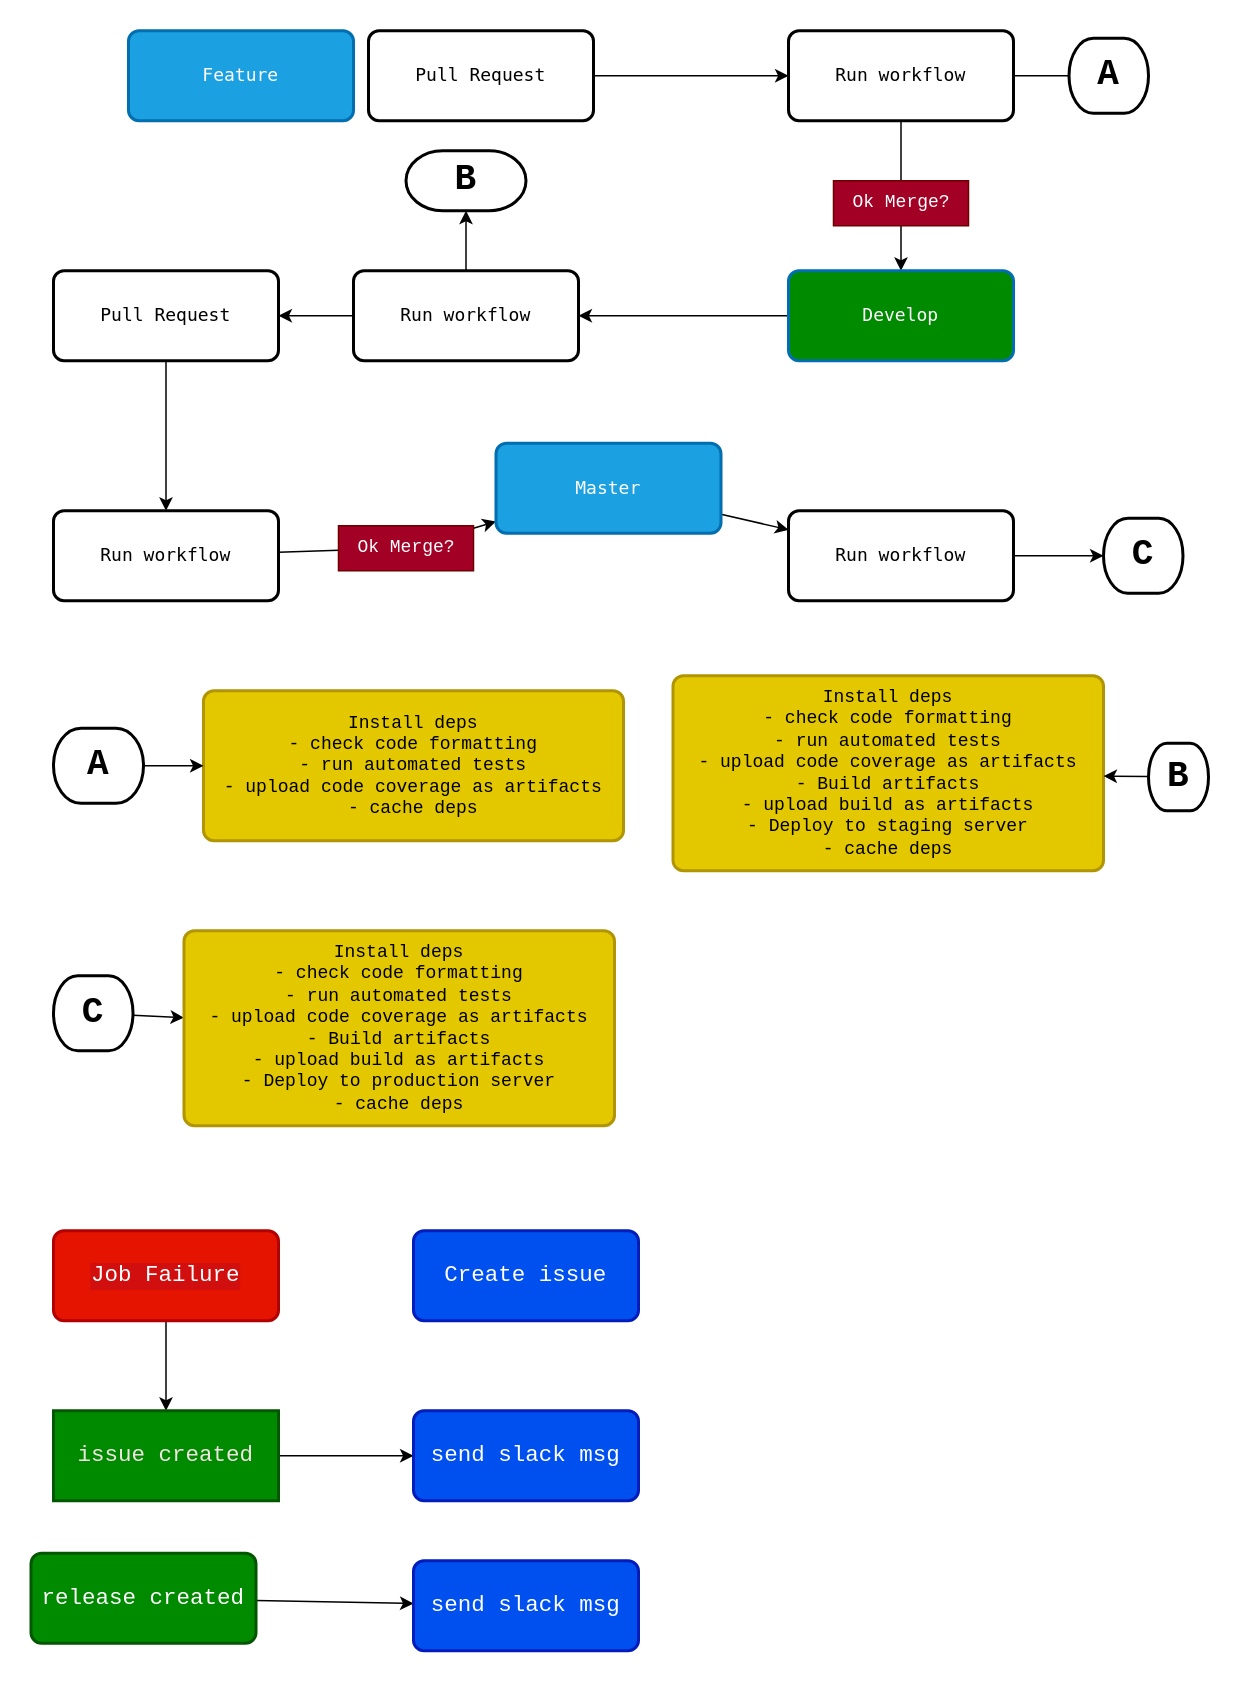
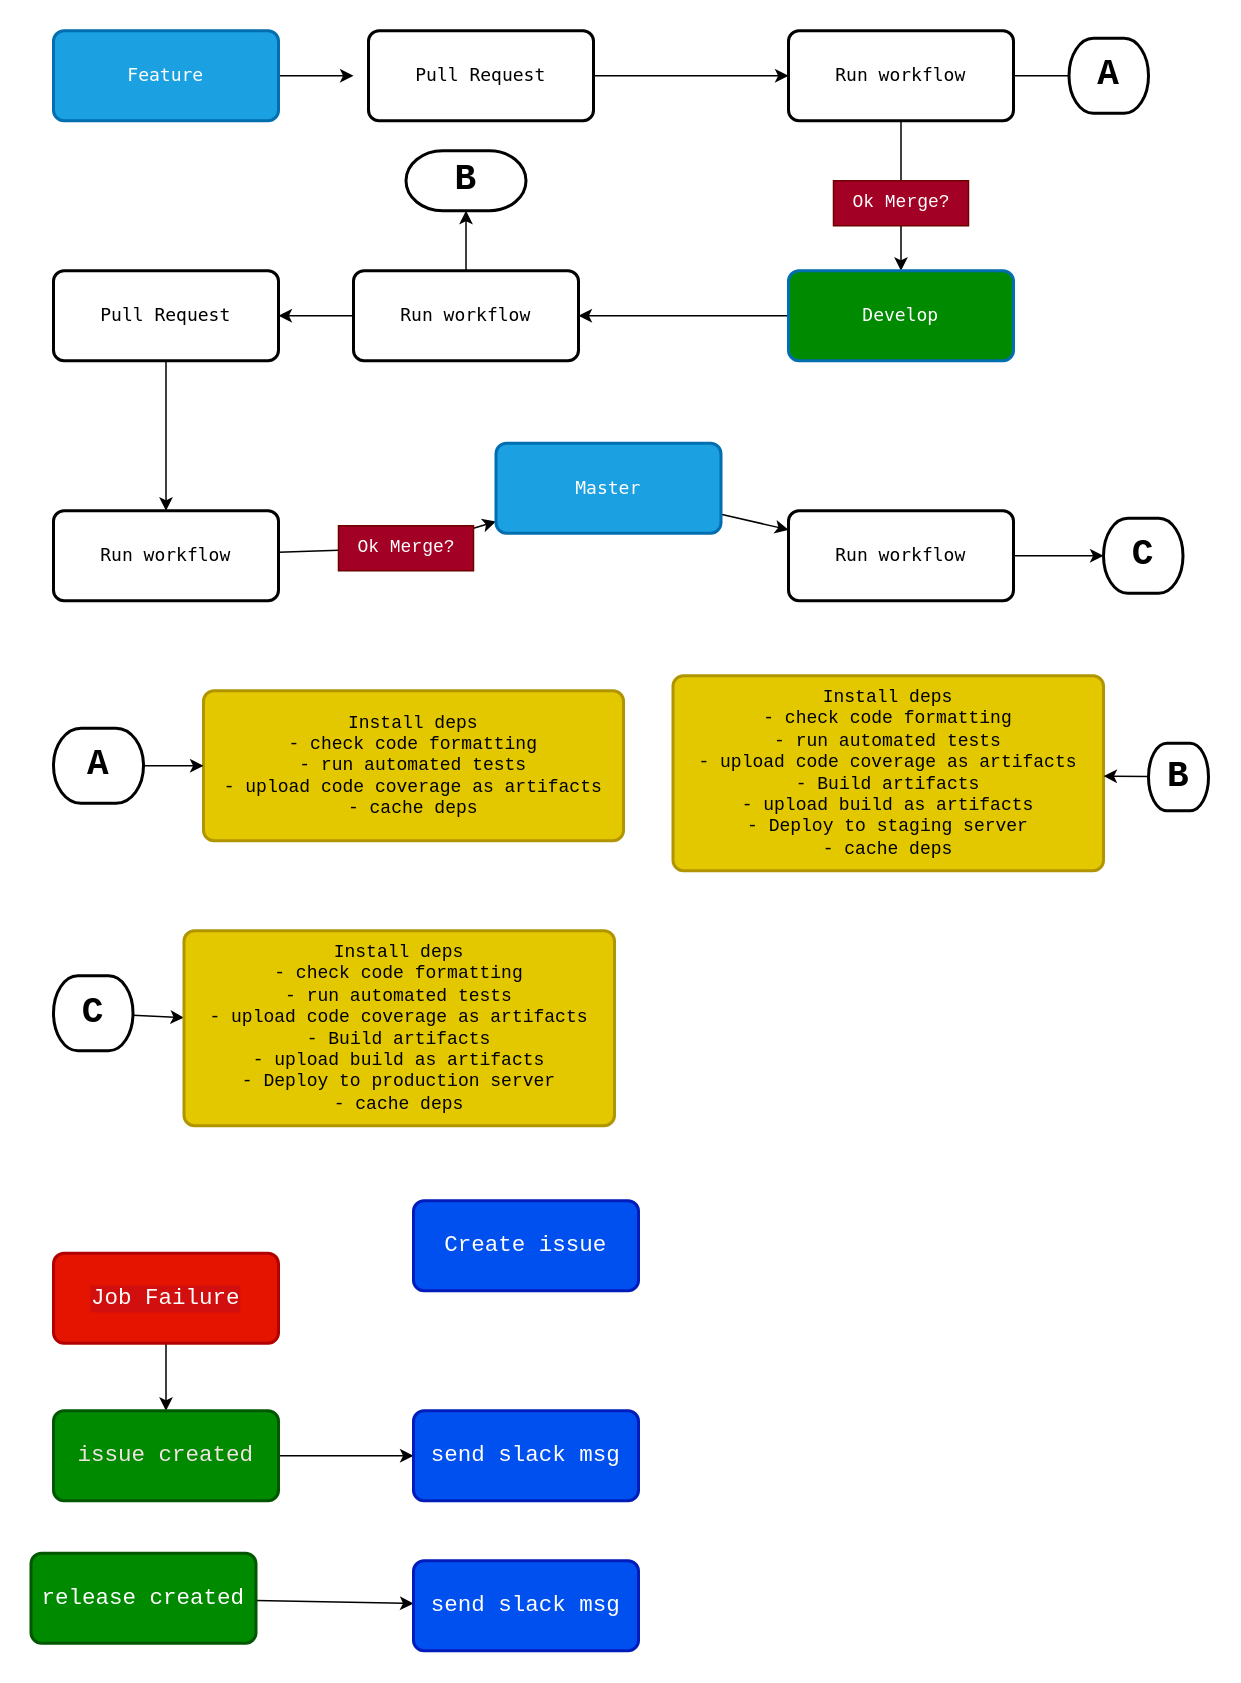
(241, 76) -> (166, 76)
(166, 1276) -> (166, 1298)
(526, 1276) -> (526, 1246)
(166, 1456) -> (166, 1456)
